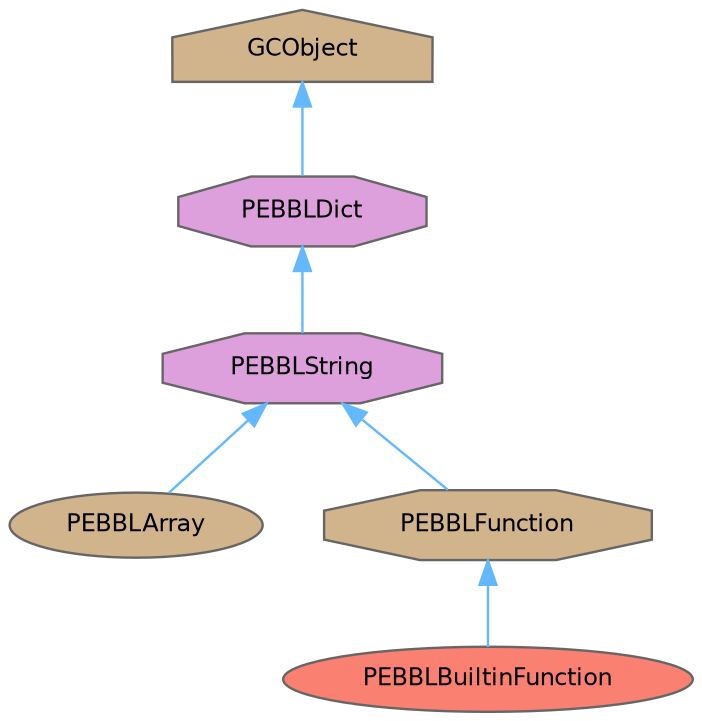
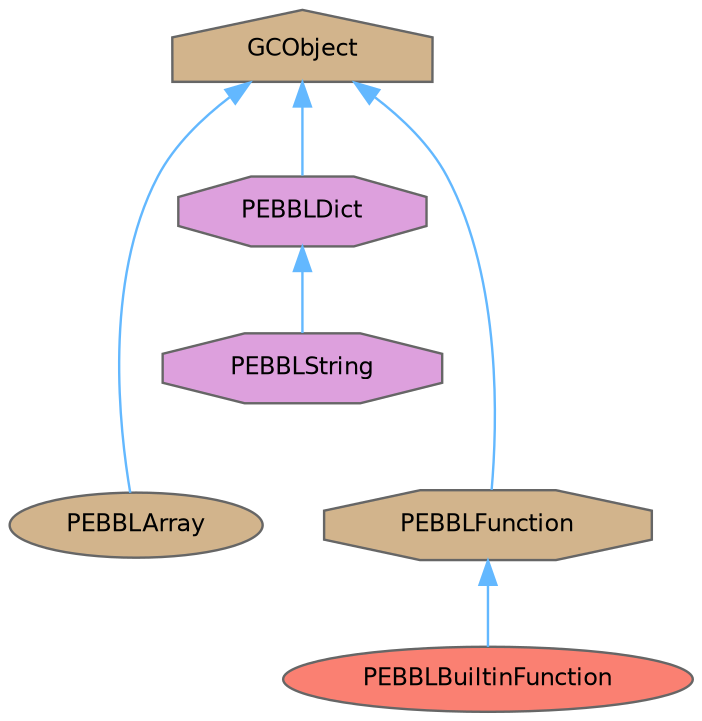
(405, 455) -> (481, 277)
(208, 457) -> (126, 279)
